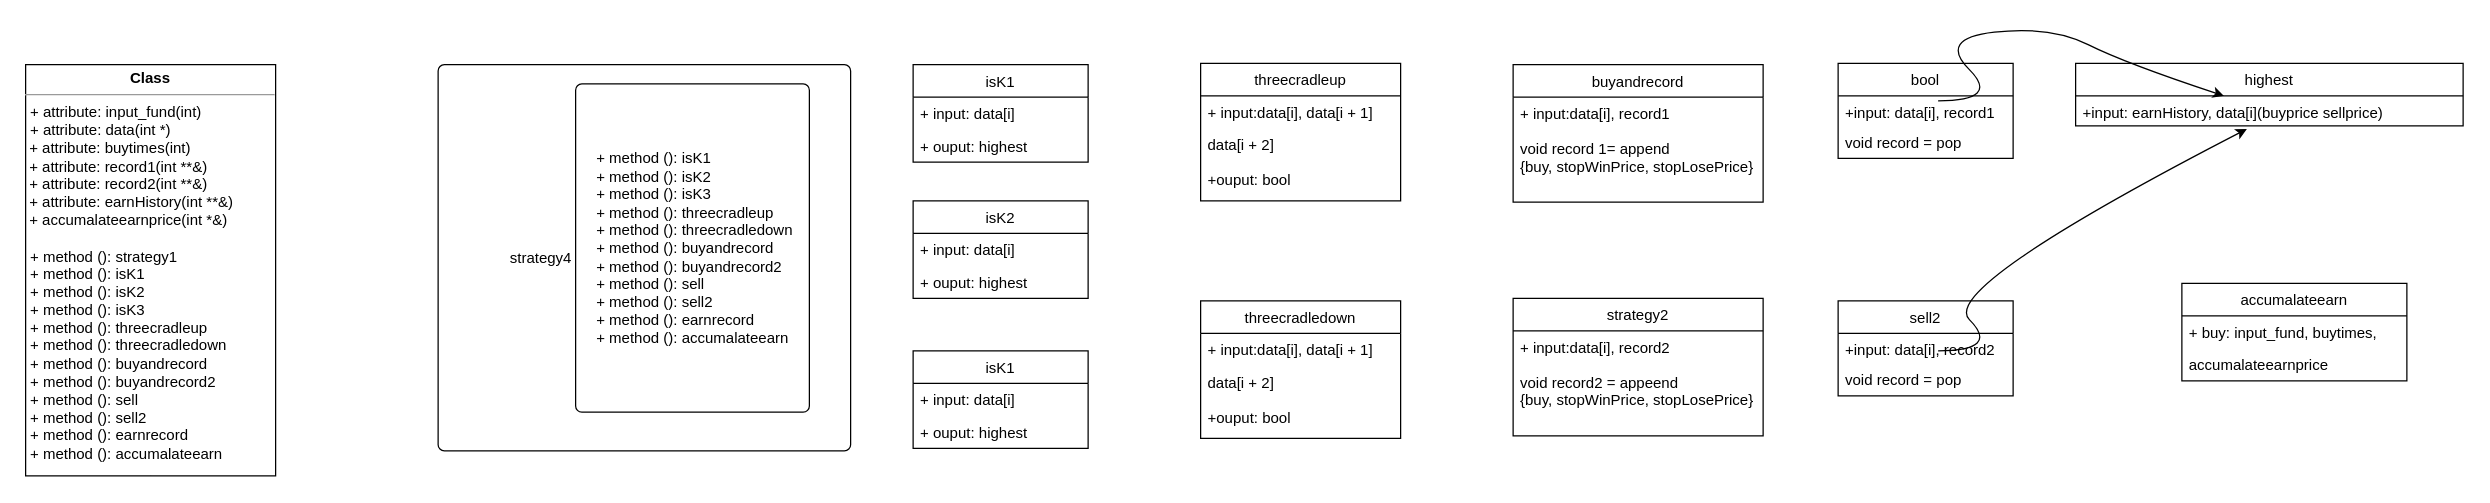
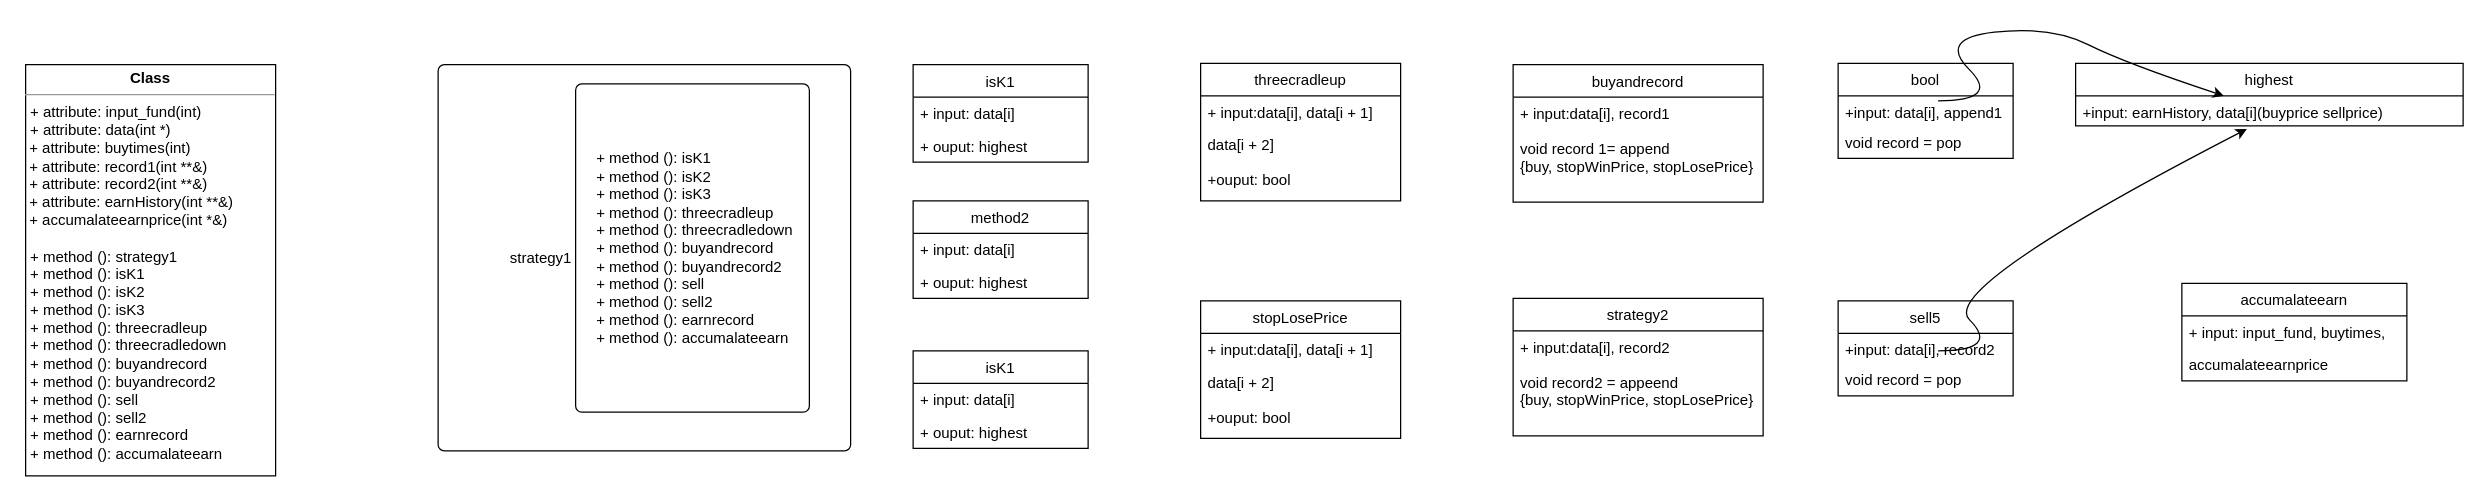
(1934, 113) -> (1934, 113)
(1000, 218) -> (1000, 218)
(541, 258) -> (541, 258)
(1300, 318) -> (1300, 318)
(1925, 318) -> (1925, 318)
(2291, 333) -> (2297, 333)
